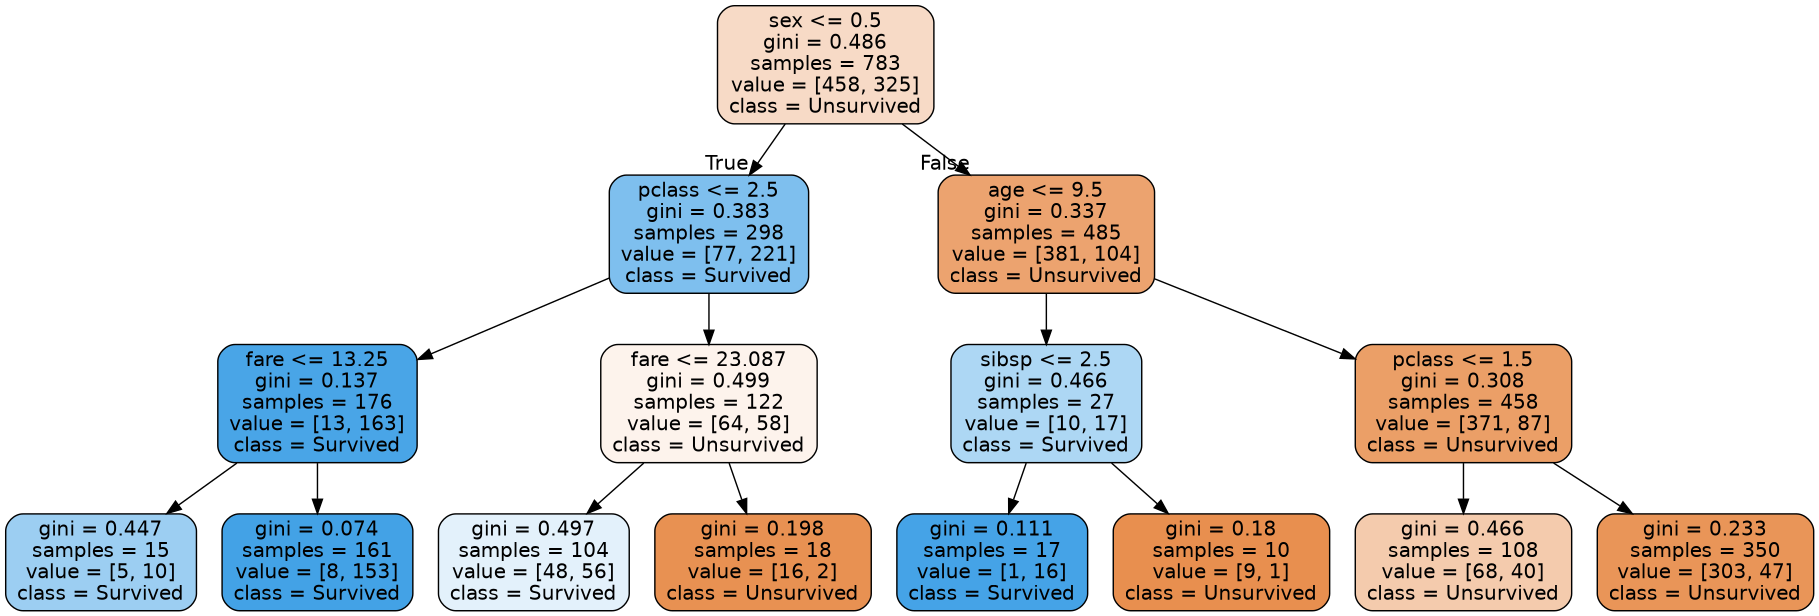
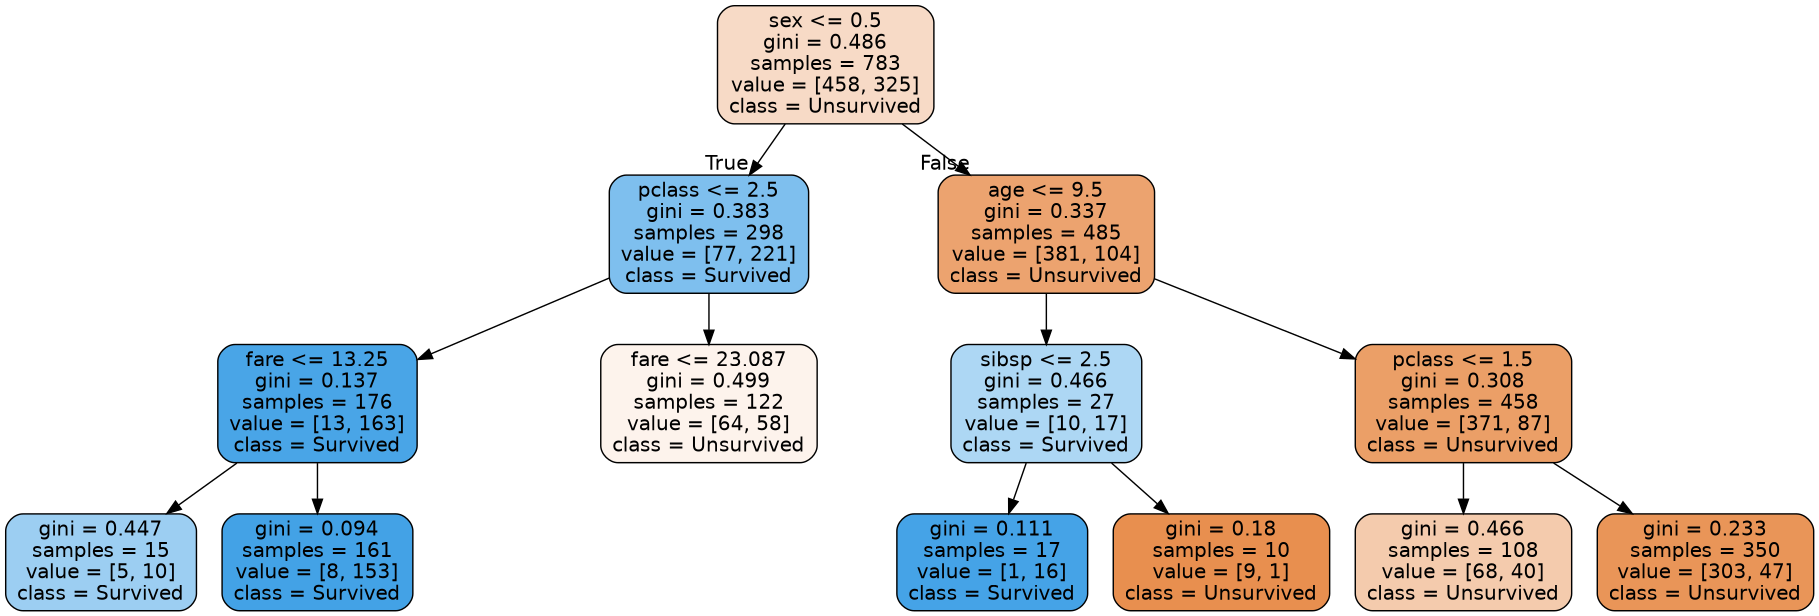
(317, 562) -> (317, 562)
(534, 562) -> none
(763, 562) -> none
